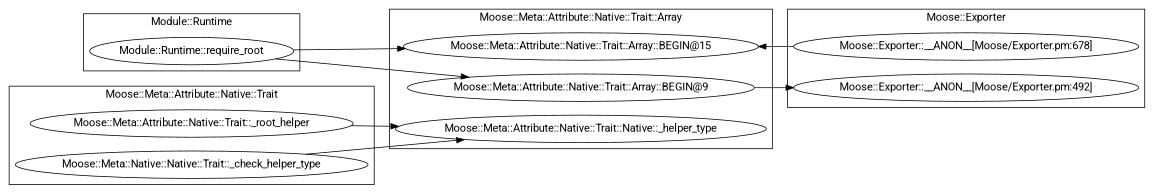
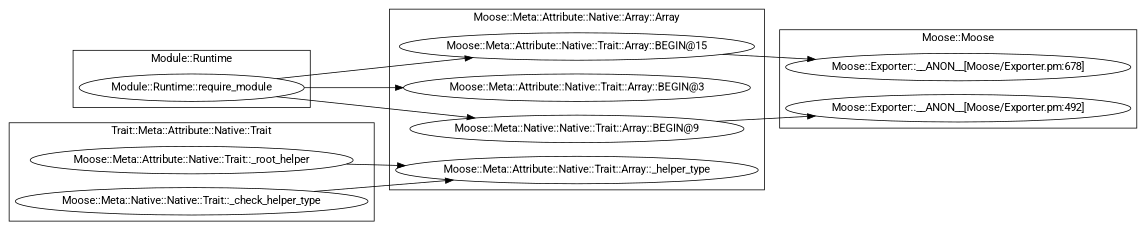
(581, 18) -> (577, 18)
(966, 18) -> (958, 39)
(780, 47) -> (769, 57)
(192, 51) -> (192, 88)
none -> (577, 88)
(581, 88) -> (577, 129)
(192, 95) -> (192, 132)
(581, 129) -> (577, 170)
